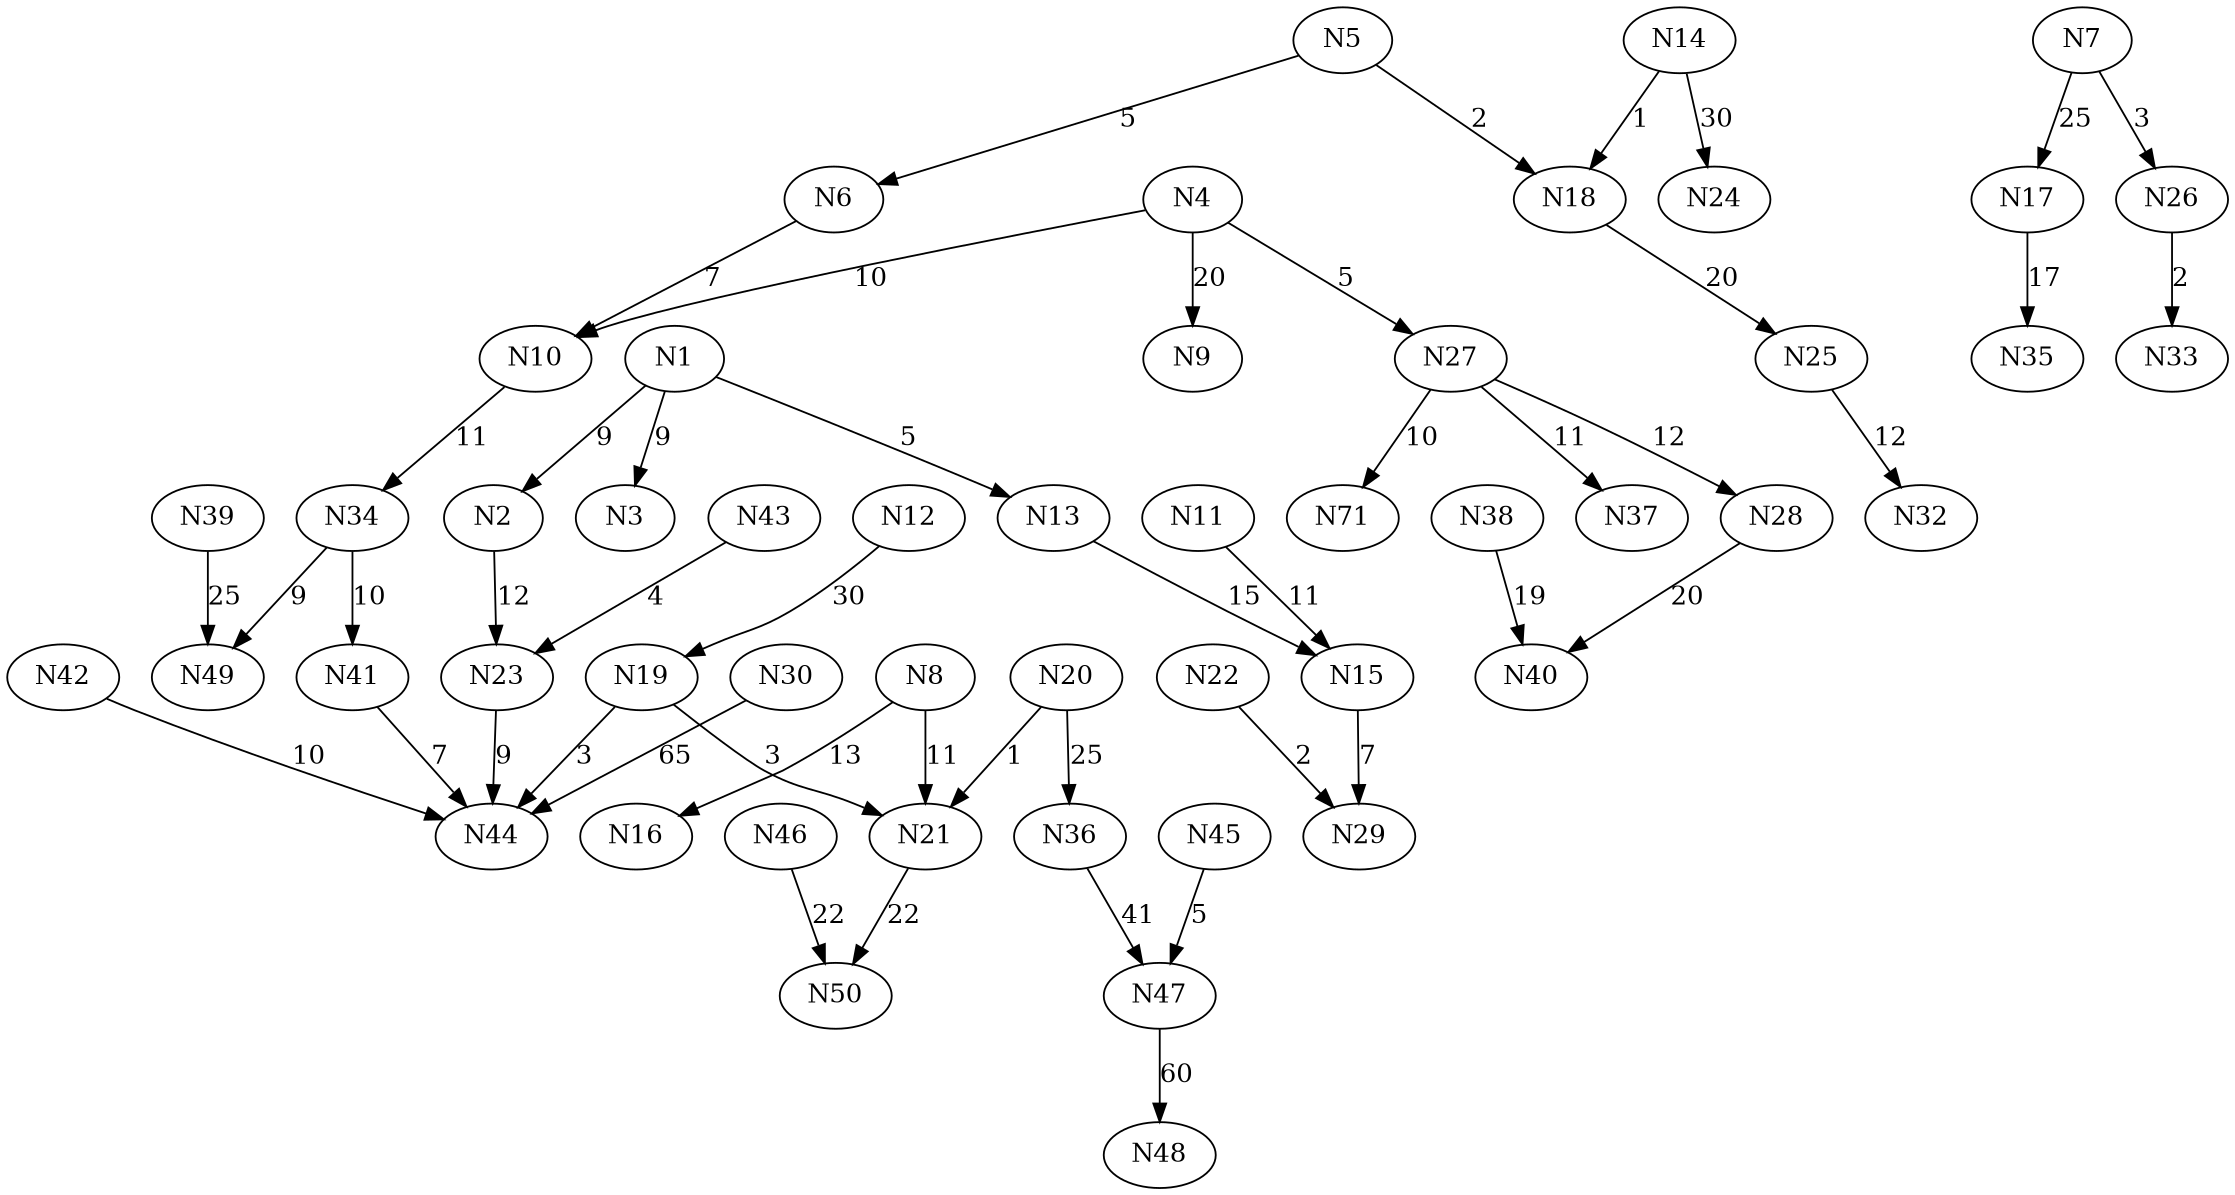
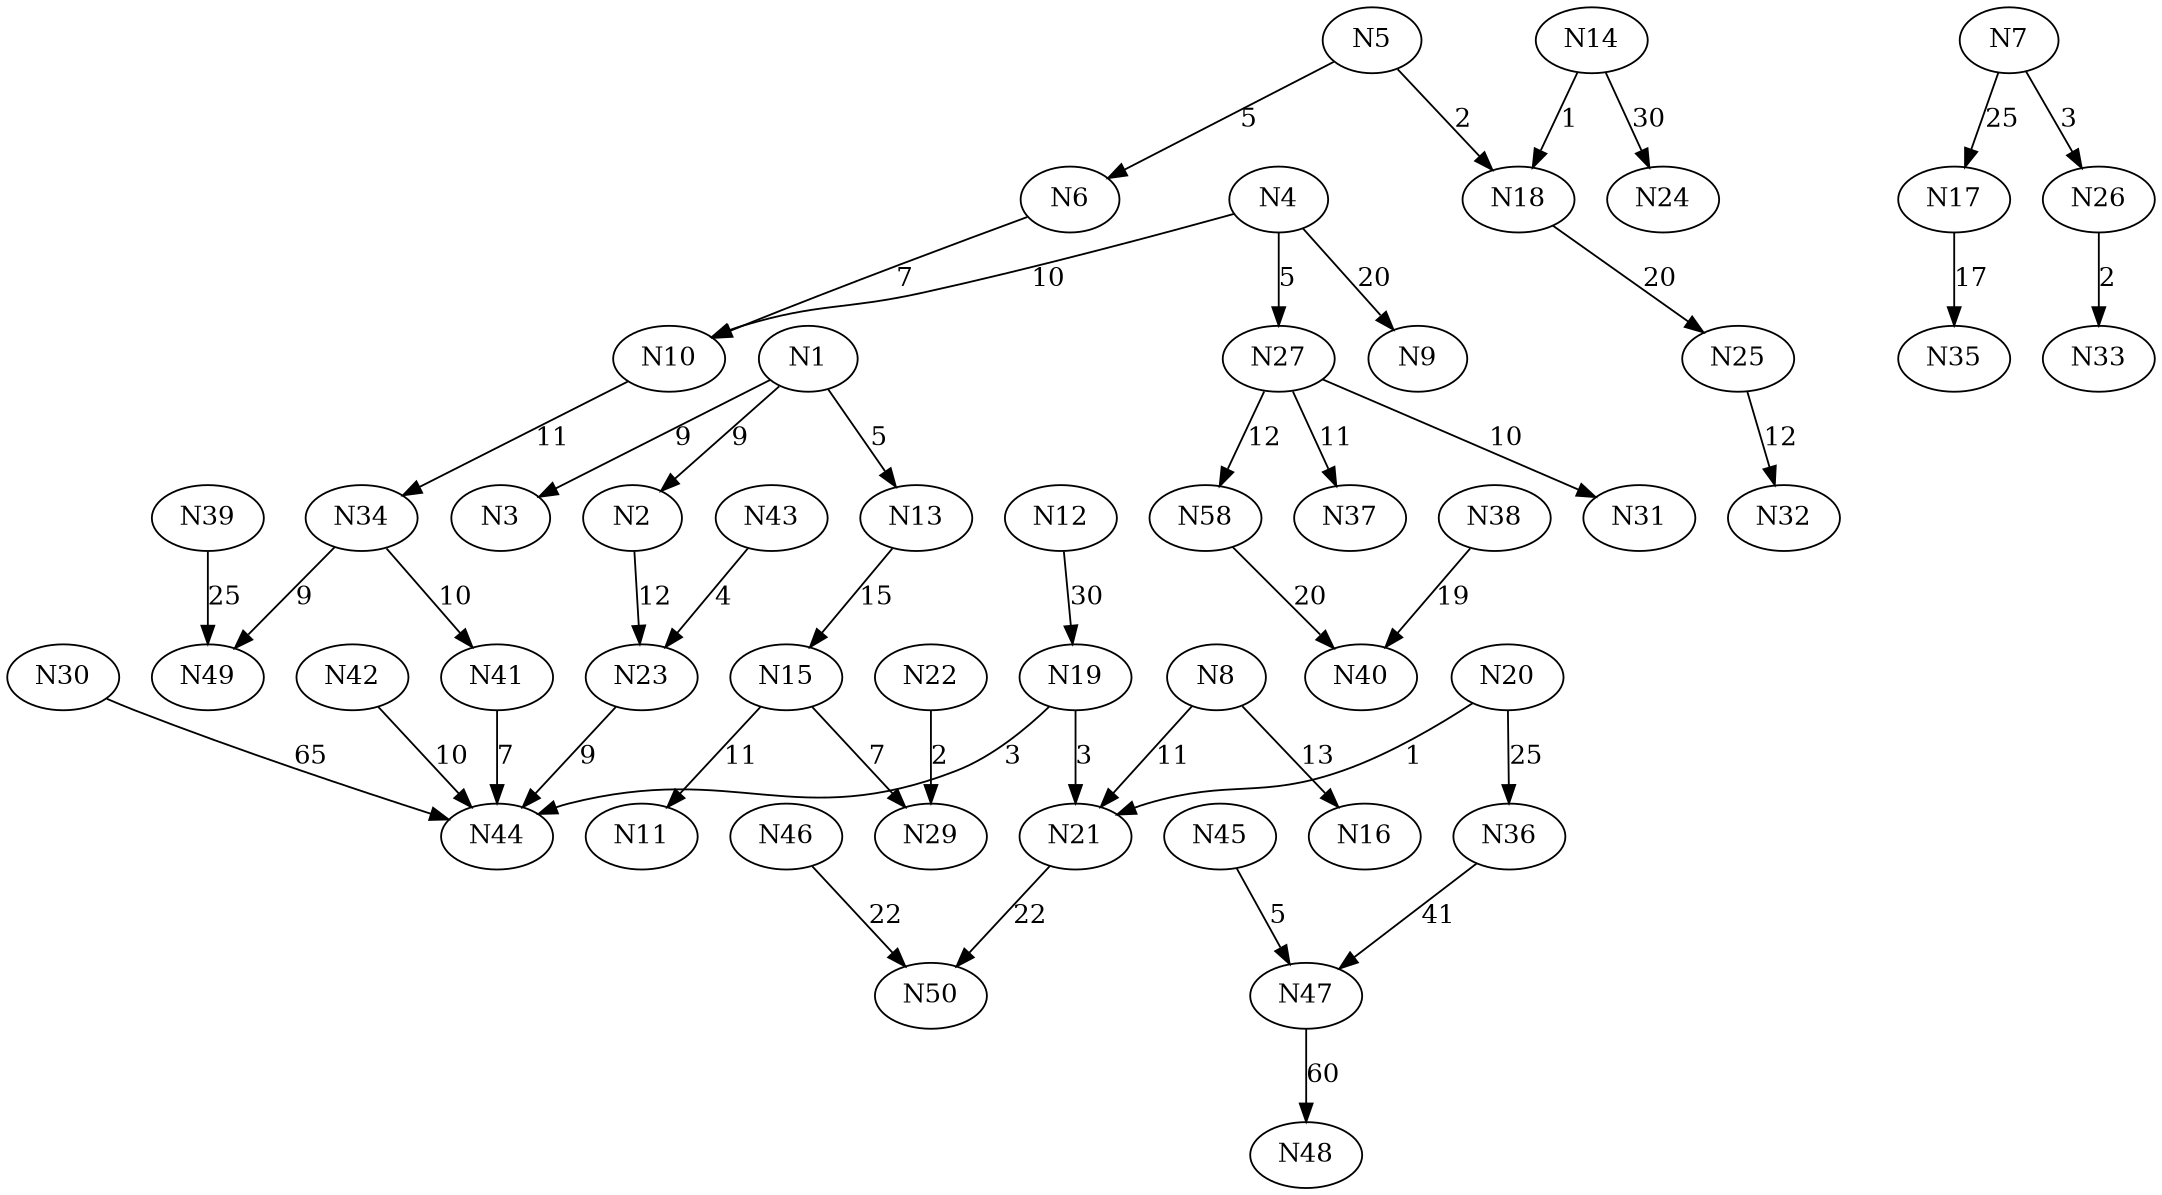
(1343, 518) -> (1639, 518)
(1777, 518) -> (1206, 518)
(1271, 591) -> (720, 750)
